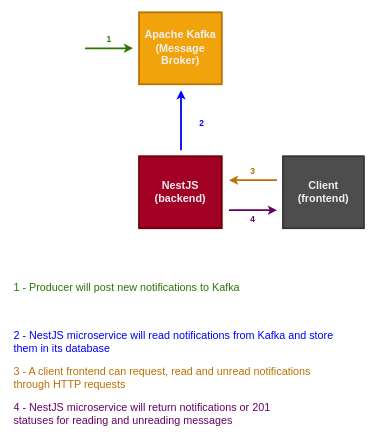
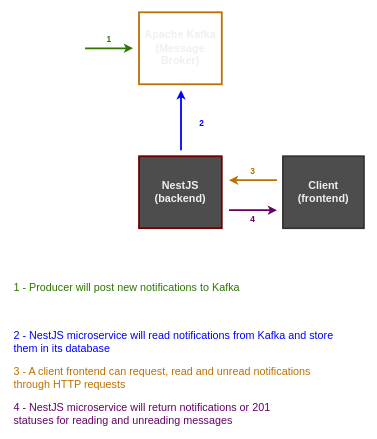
(180, 48) -> (180, 48)
(180, 192) -> (180, 192)
